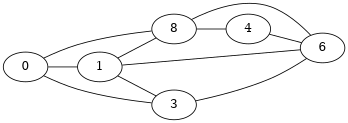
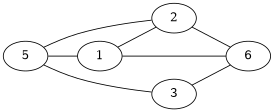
(174, 29) -> (174, 18)
(248, 29) -> none
(26, 67) -> (26, 56)
(137, 86) -> none
